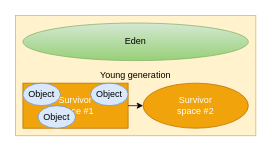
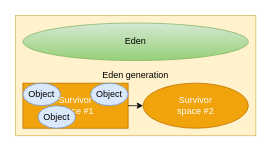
(135, 75) -> (135, 75)
